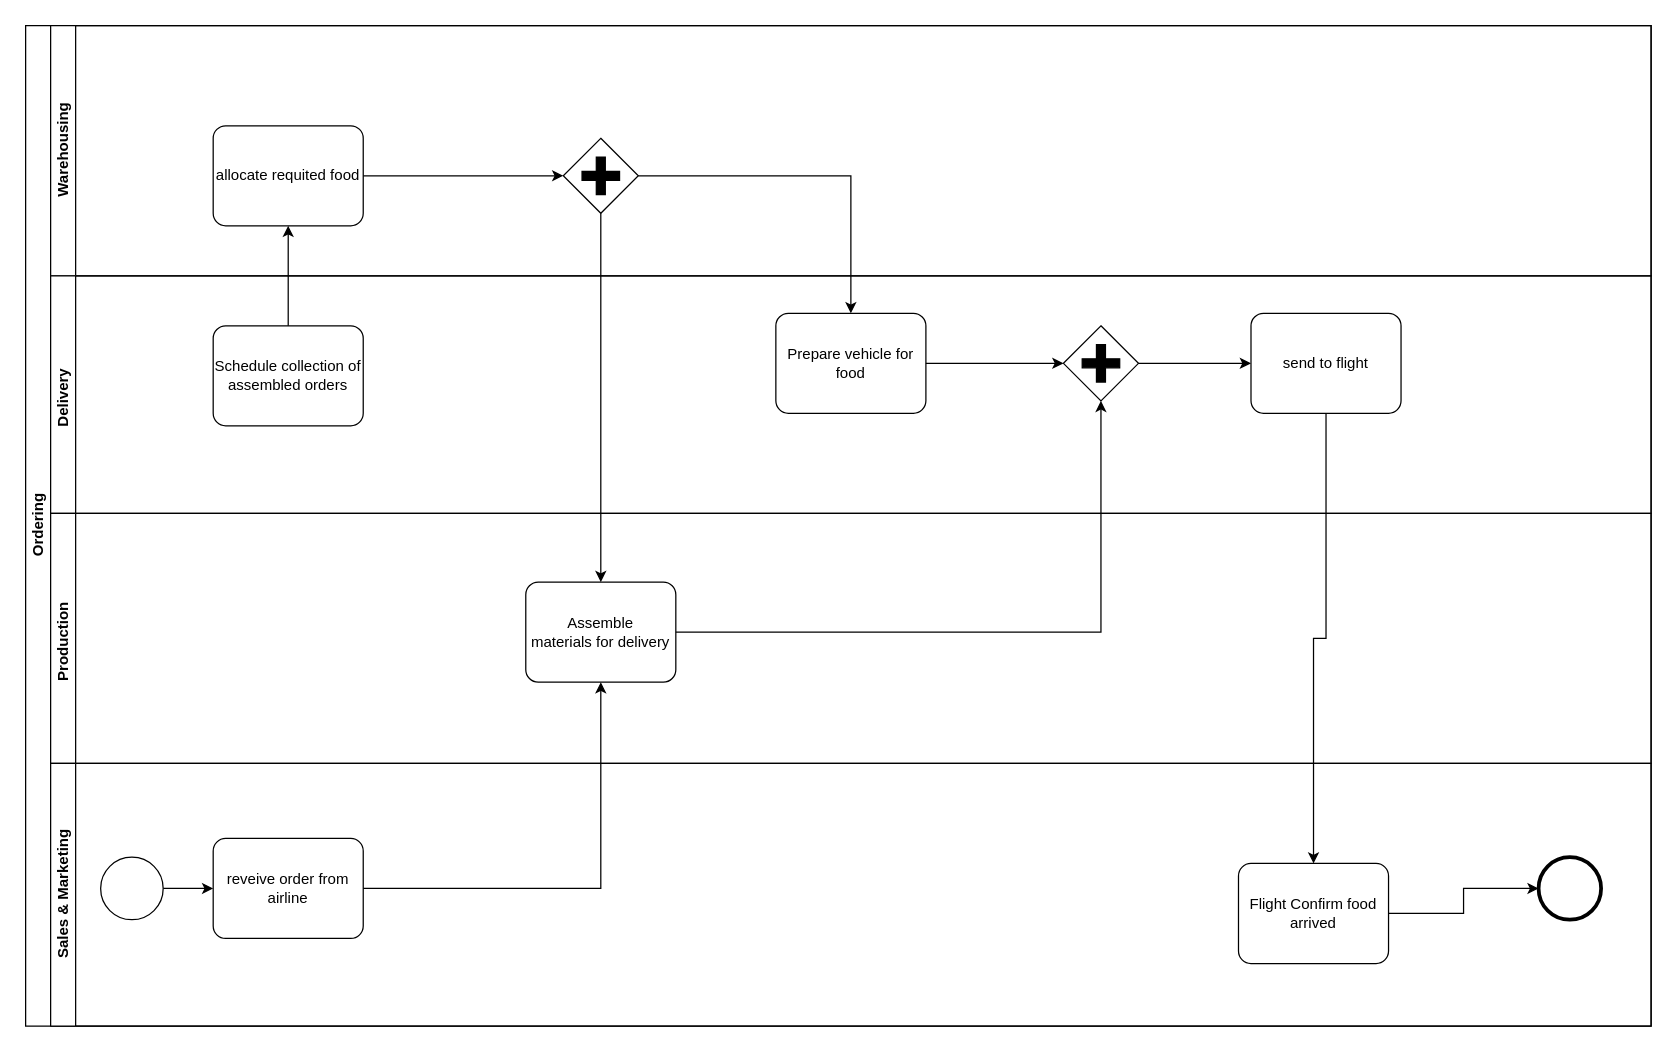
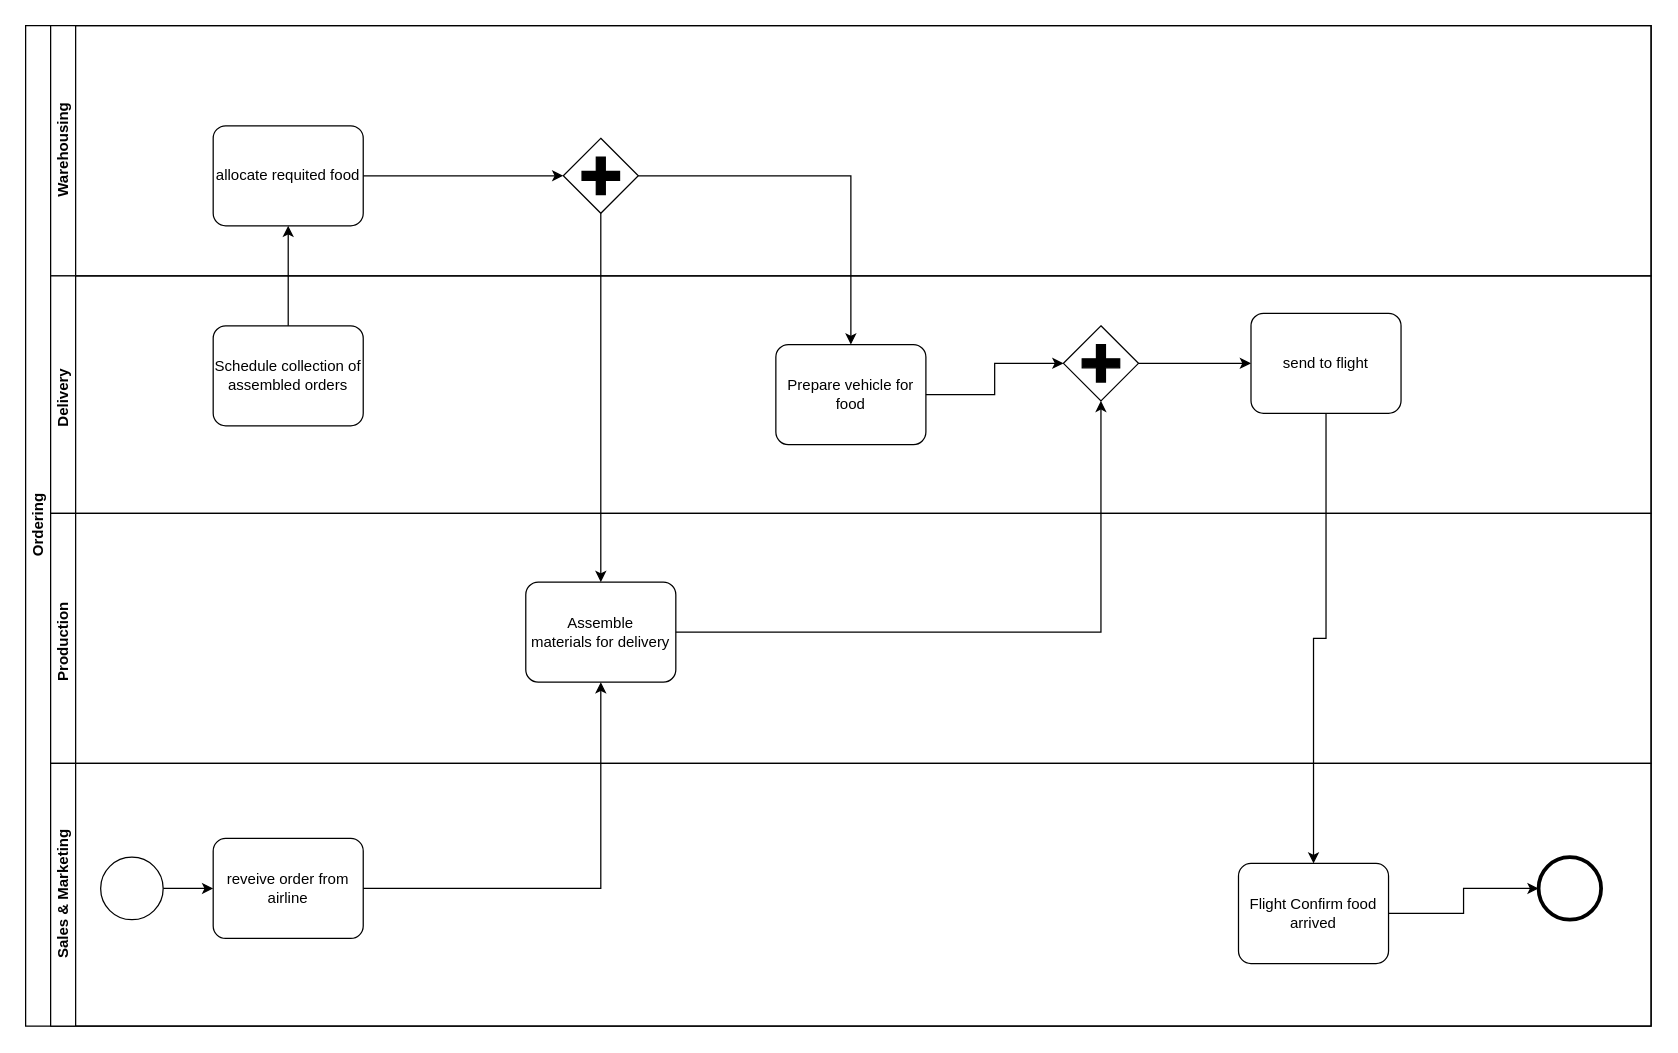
(851, 363) -> (851, 394)
